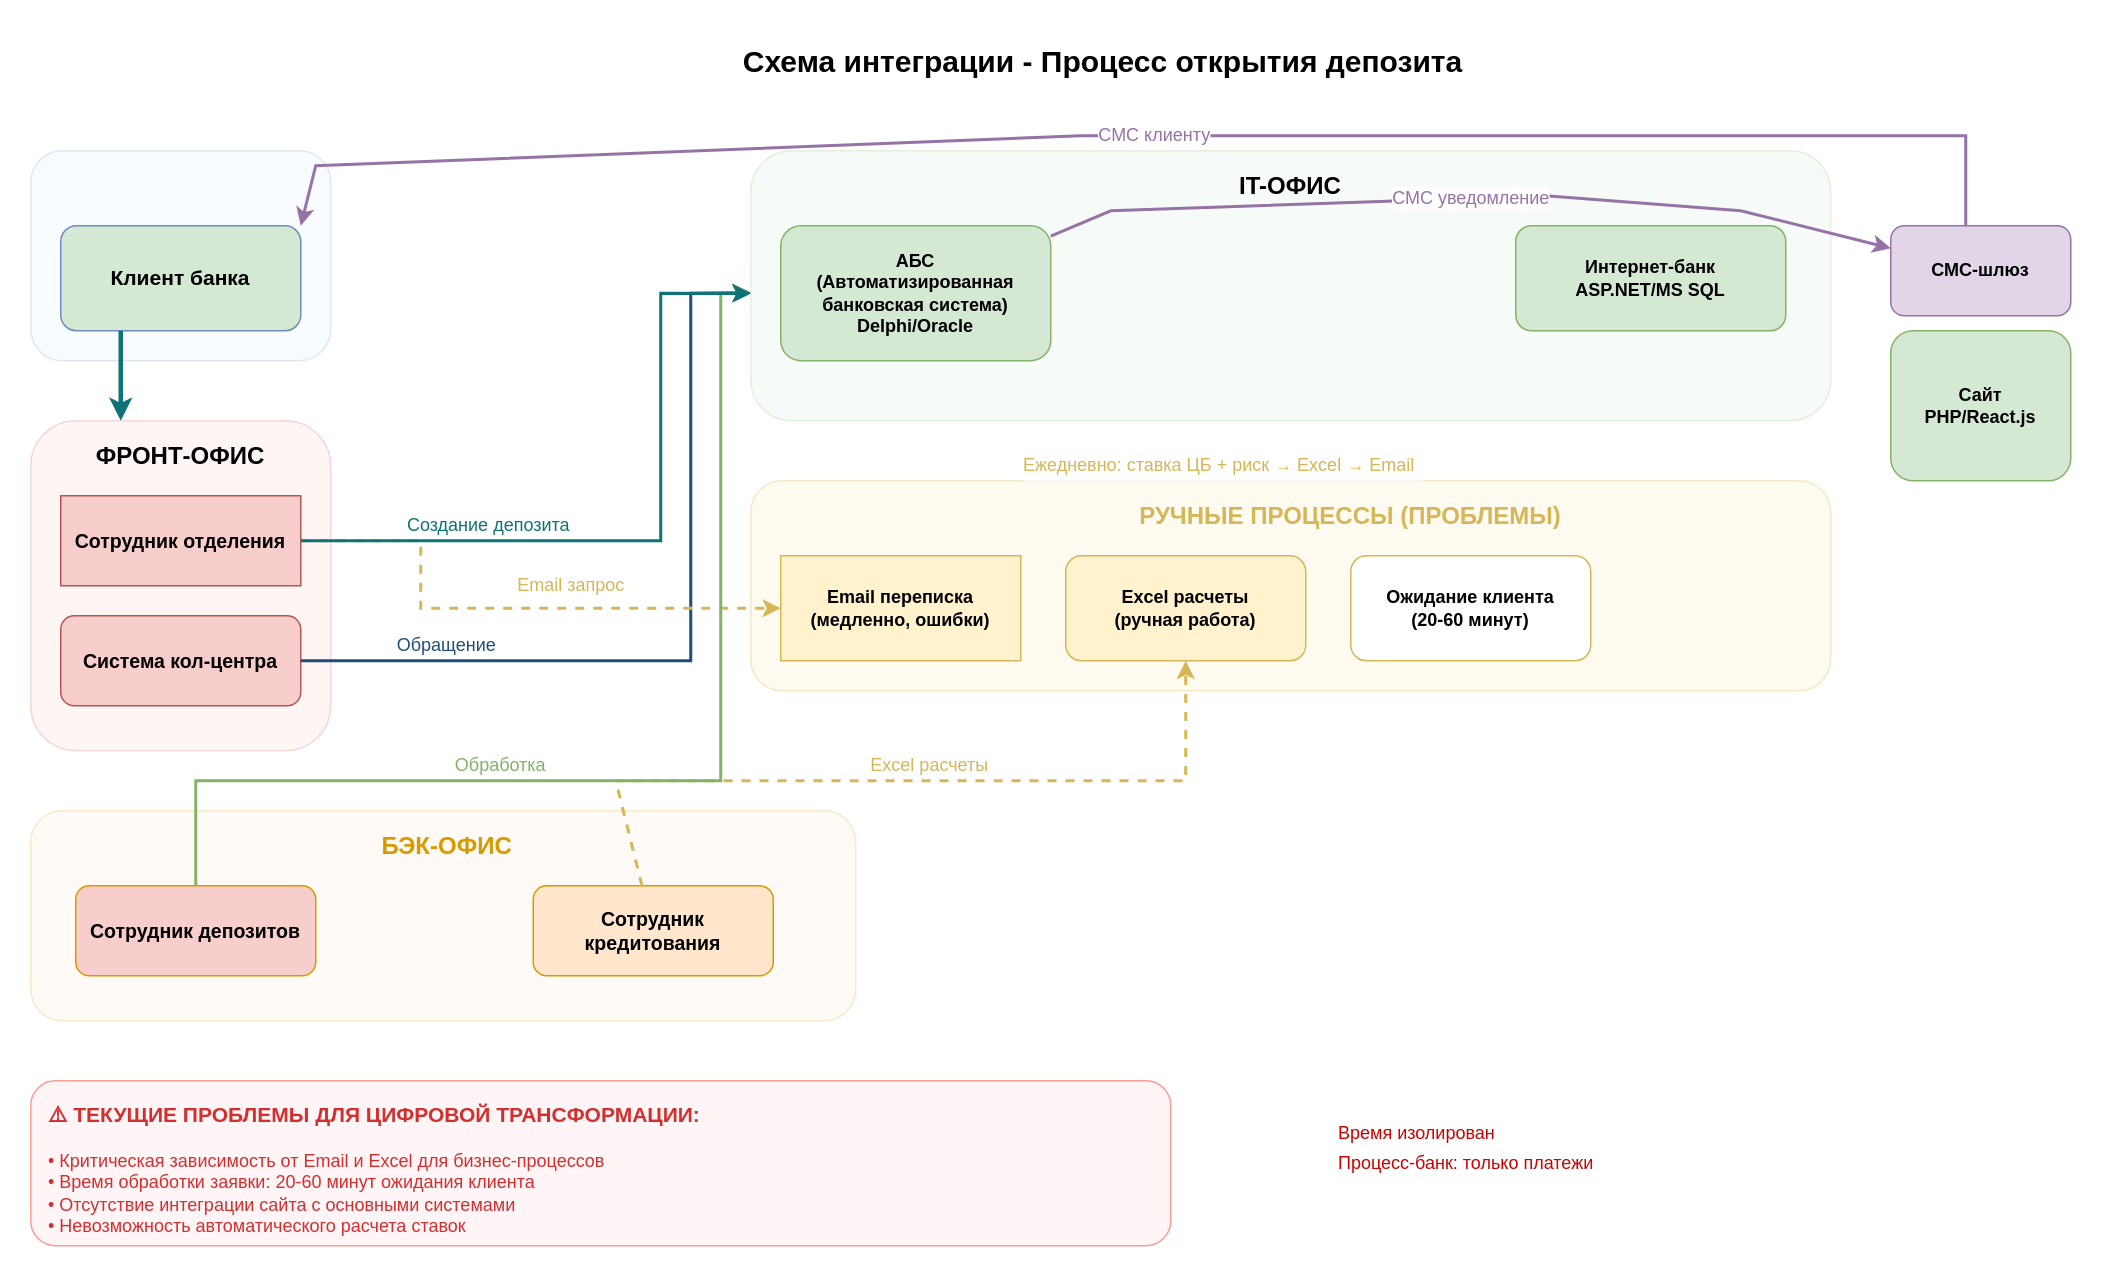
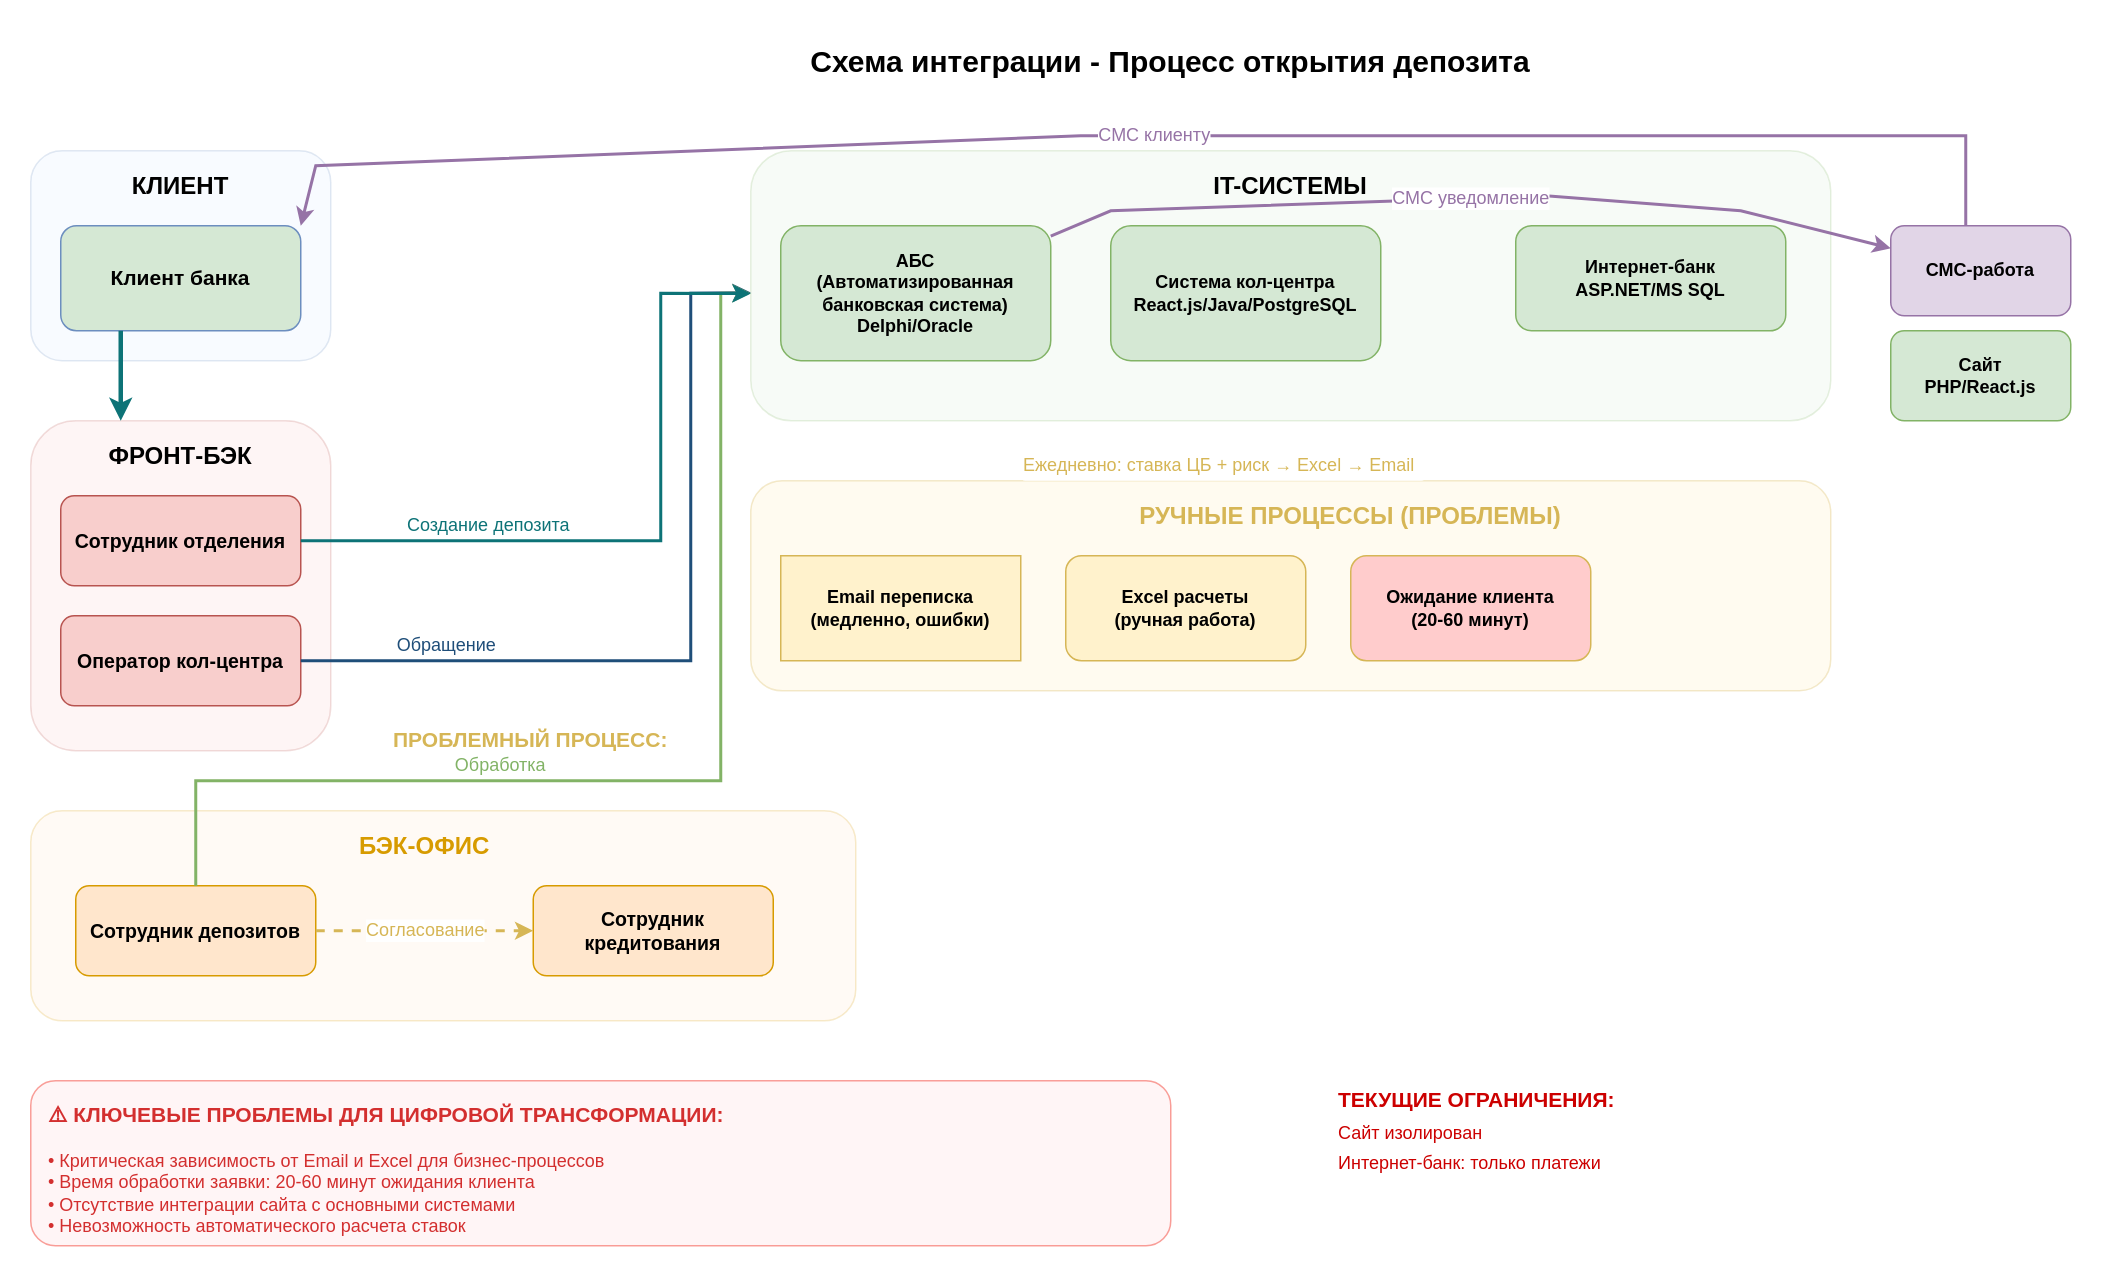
(1103, 61) -> (1171, 61)
none -> (181, 185)
(1291, 185) -> (1291, 185)
(1981, 271) -> (1981, 271)
none -> (1246, 293)
(1981, 406) -> (1981, 376)
(181, 455) -> (181, 455)
(181, 541) -> (181, 541)
(531, 608) -> none
(1471, 608) -> (1471, 608)
(181, 661) -> (181, 661)
none -> (556, 740)
(1004, 781) -> none
(451, 845) -> (428, 845)
(196, 931) -> (196, 931)
none -> (418, 931)
none -> (1486, 1100)
(313, 1115) -> (319, 1115)
(1417, 1133) -> (1412, 1133)
(1473, 1163) -> (1478, 1163)
